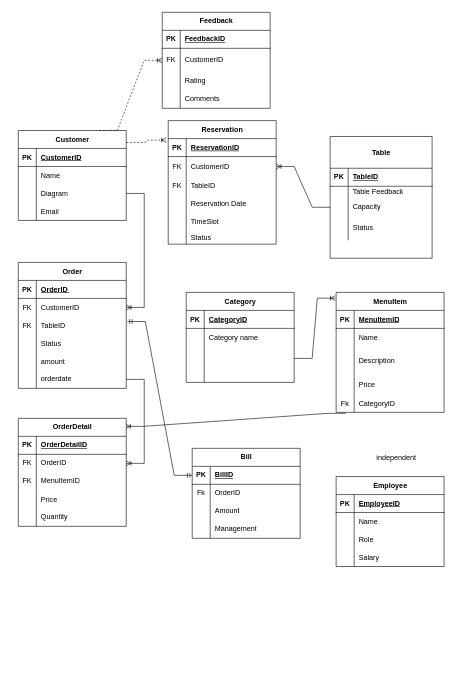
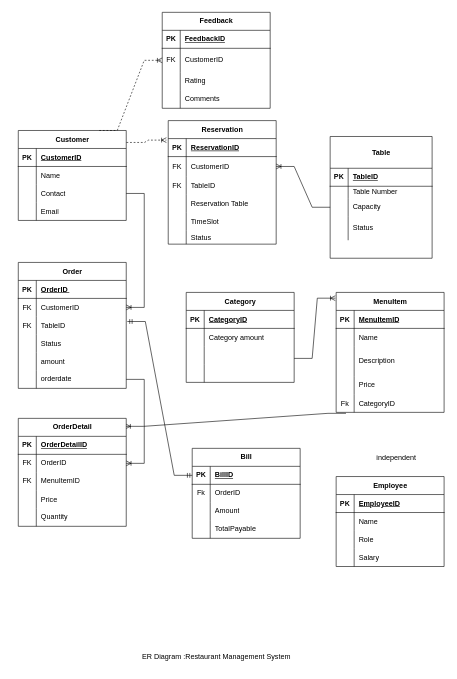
(379, 192) -> (375, 192)
(54, 194) -> (55, 194)
(221, 204) -> (223, 204)
(234, 338) -> (238, 338)
(235, 530) -> (237, 530)
none -> (216, 657)
